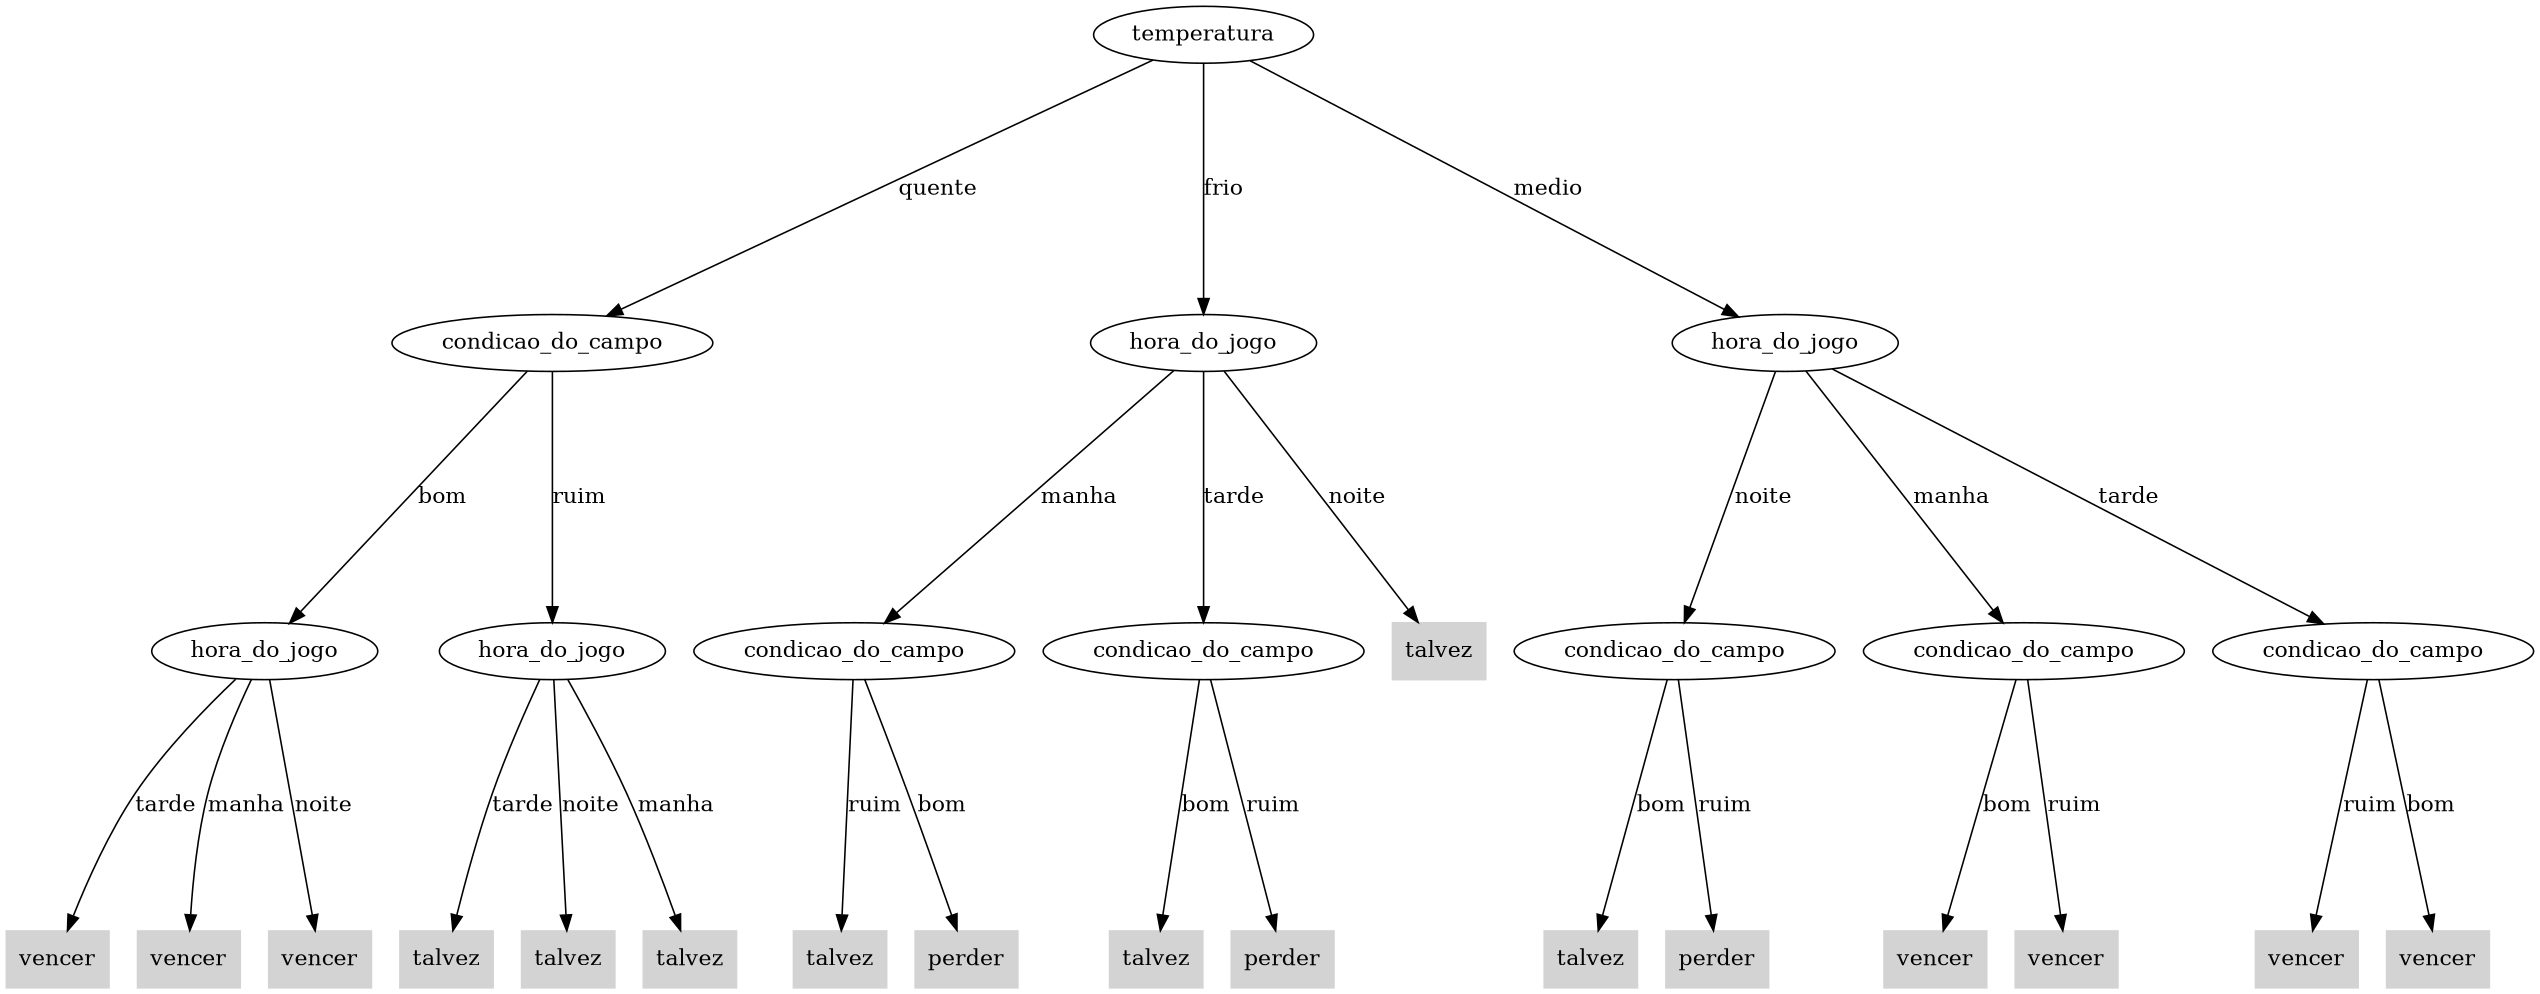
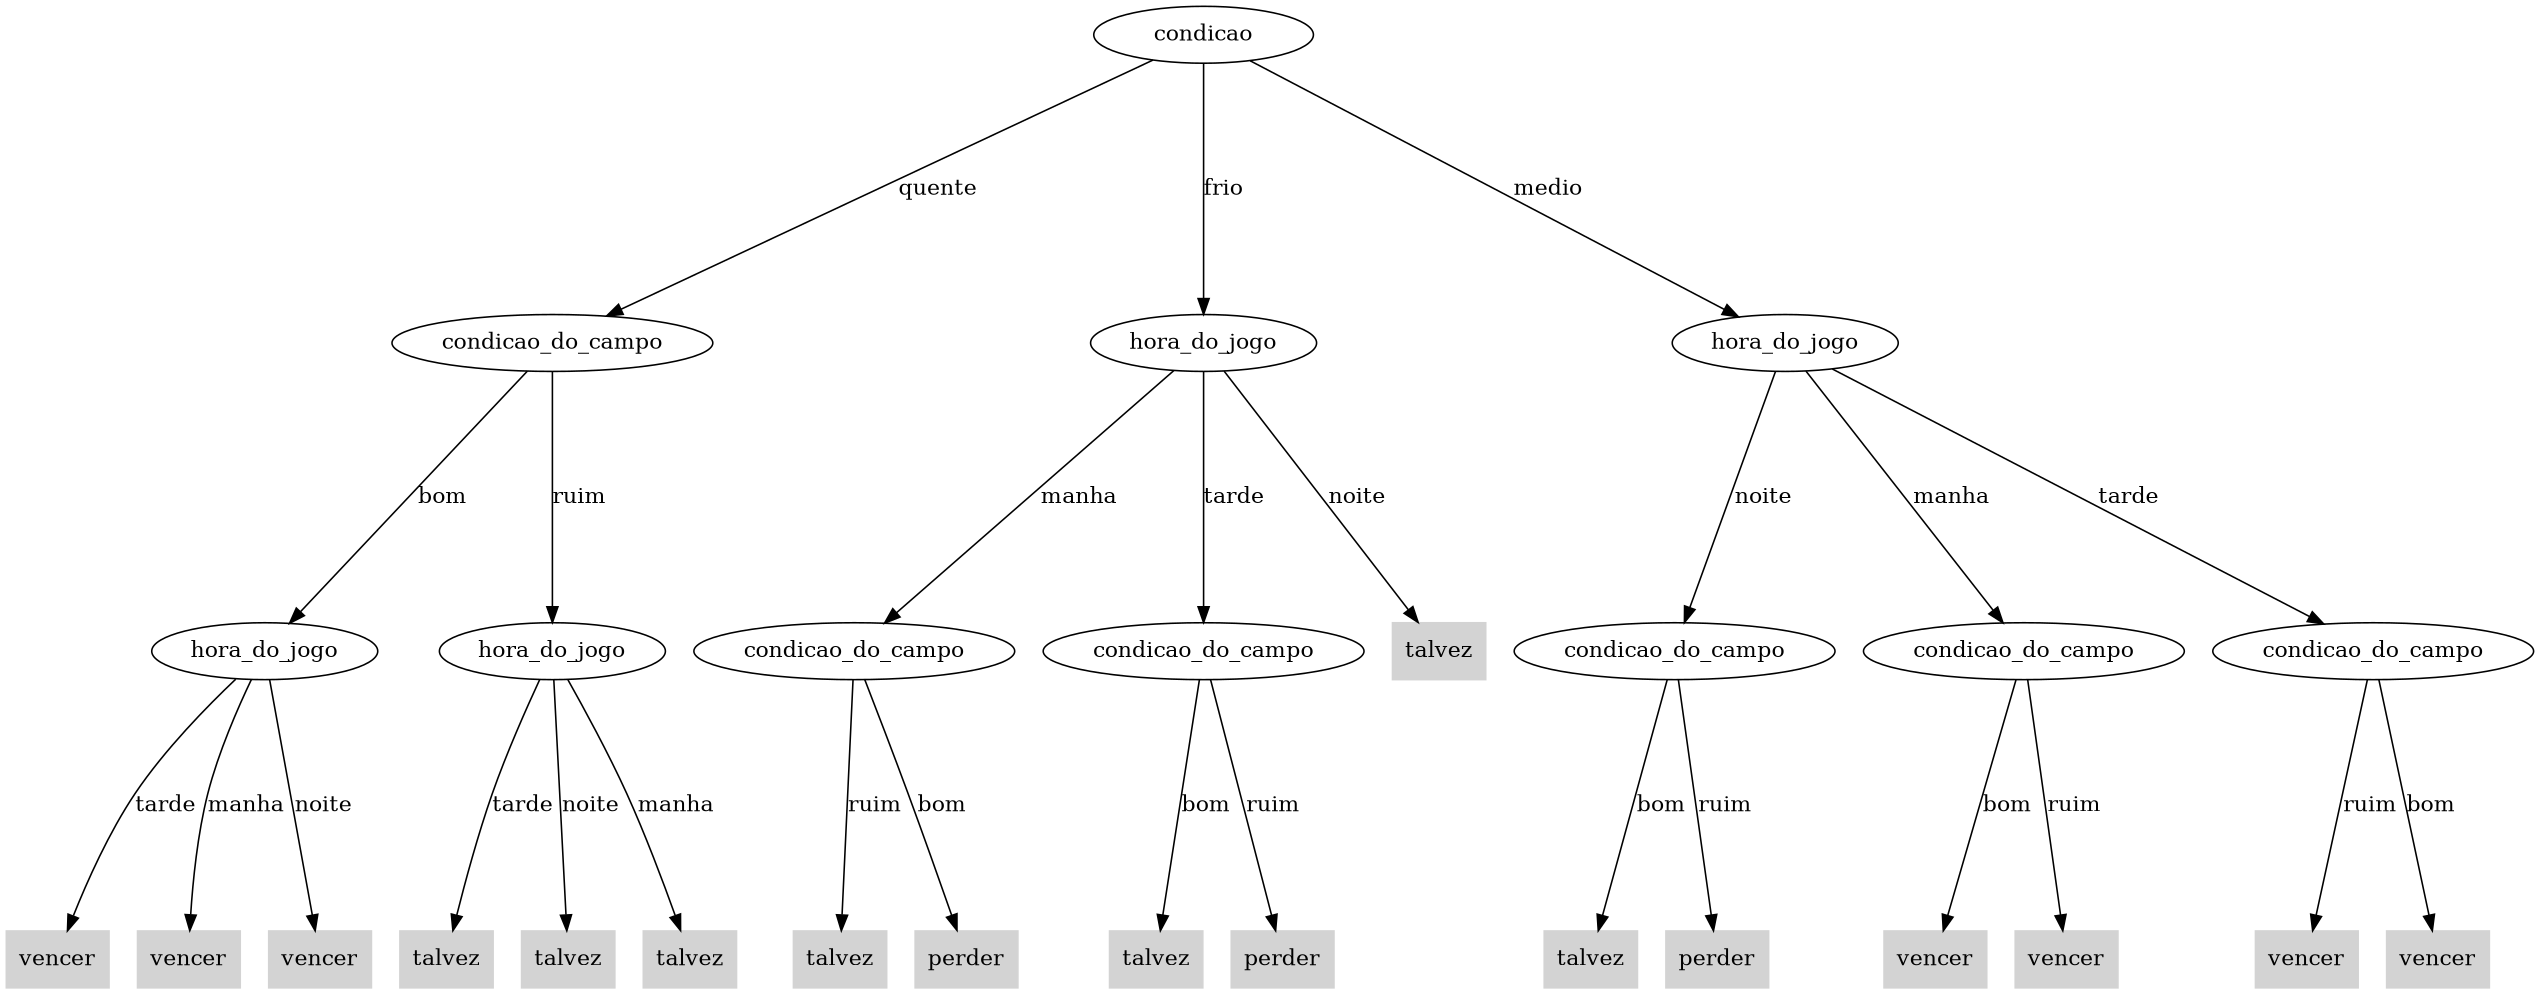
(1204, 35) -> (1204, 35)
